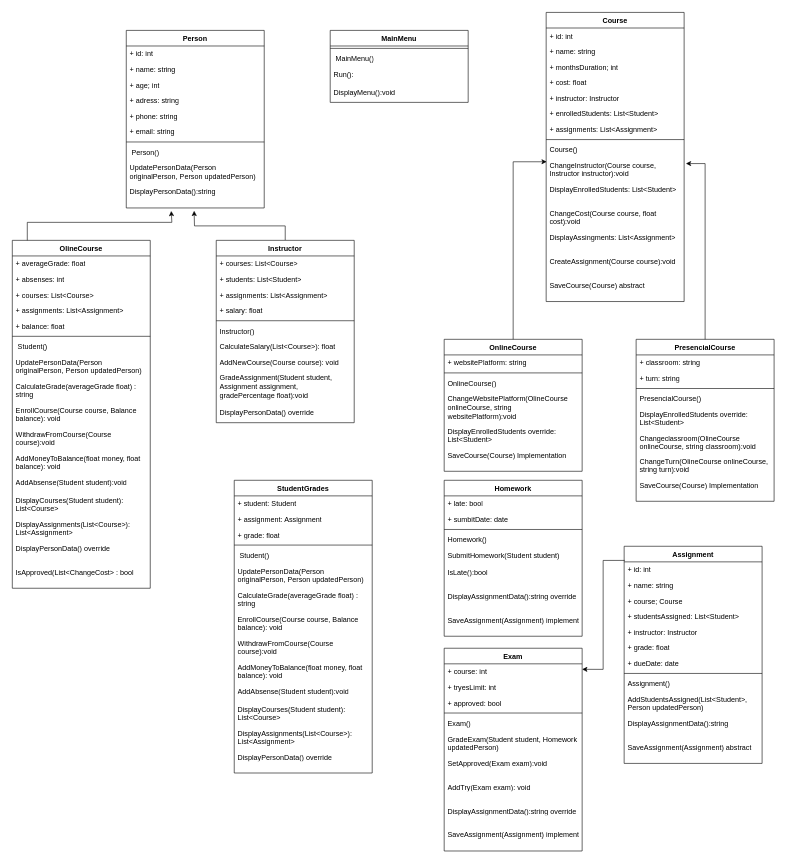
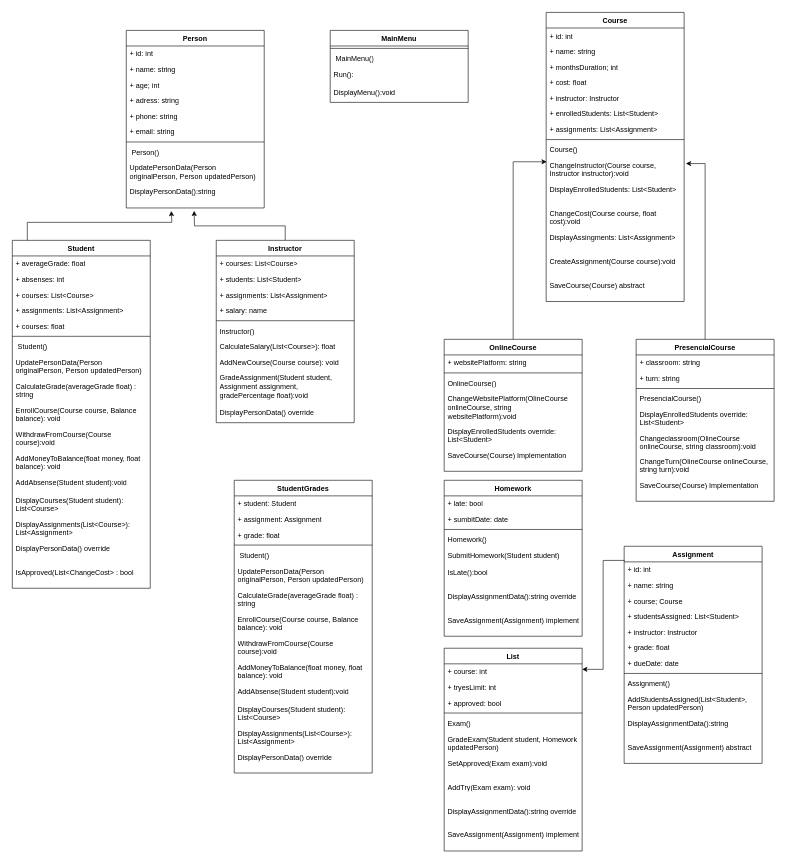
(81, 249) -> (81, 249)
(245, 311) -> (244, 311)
(43, 327) -> (44, 327)
(513, 657) -> (513, 657)
